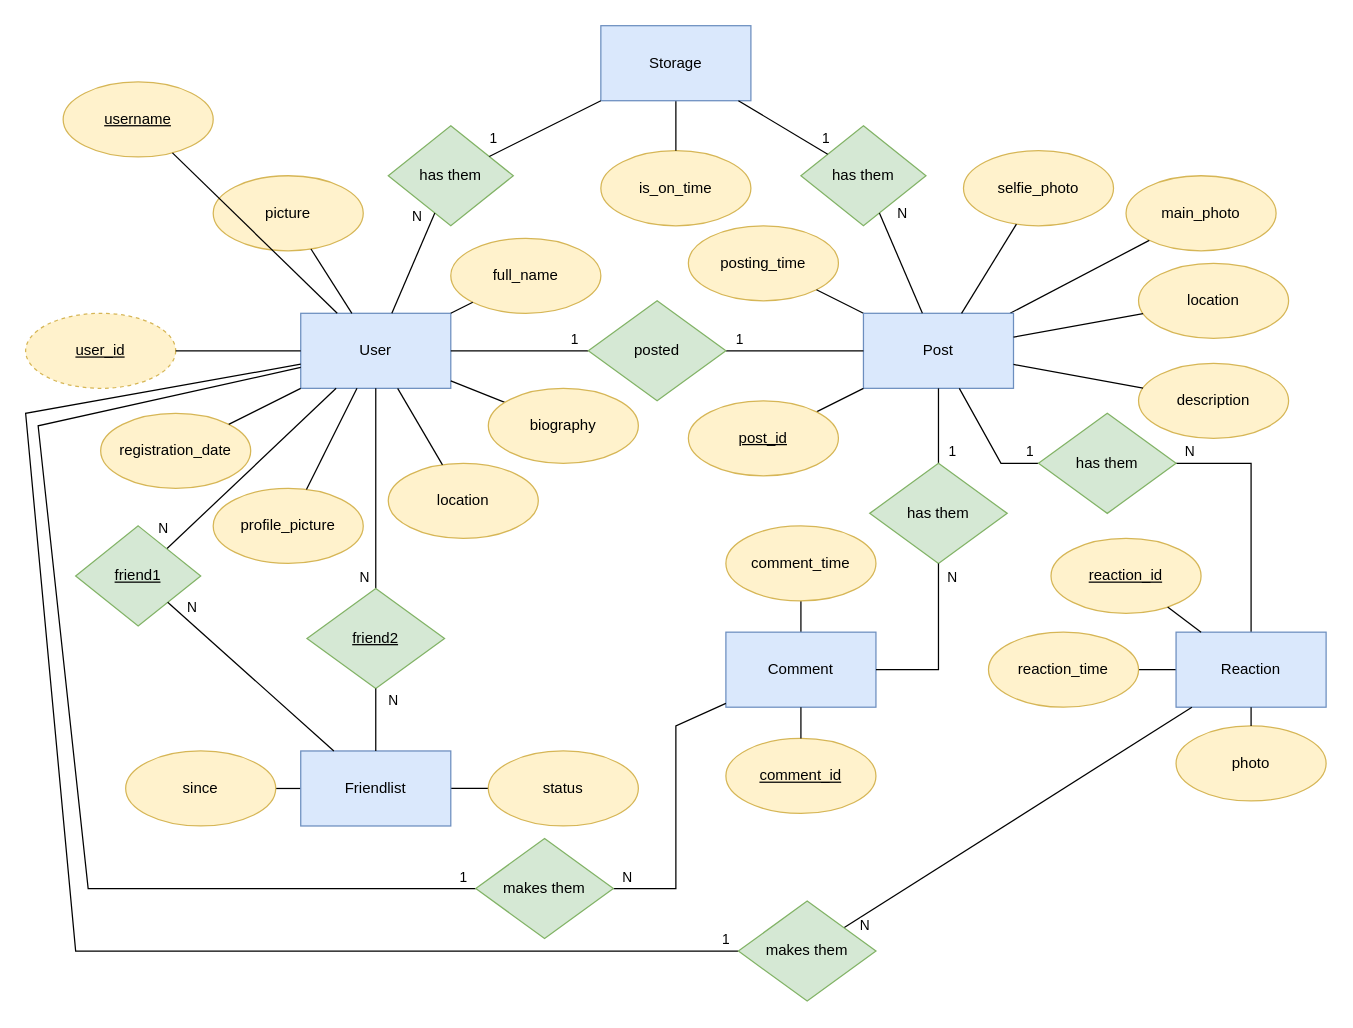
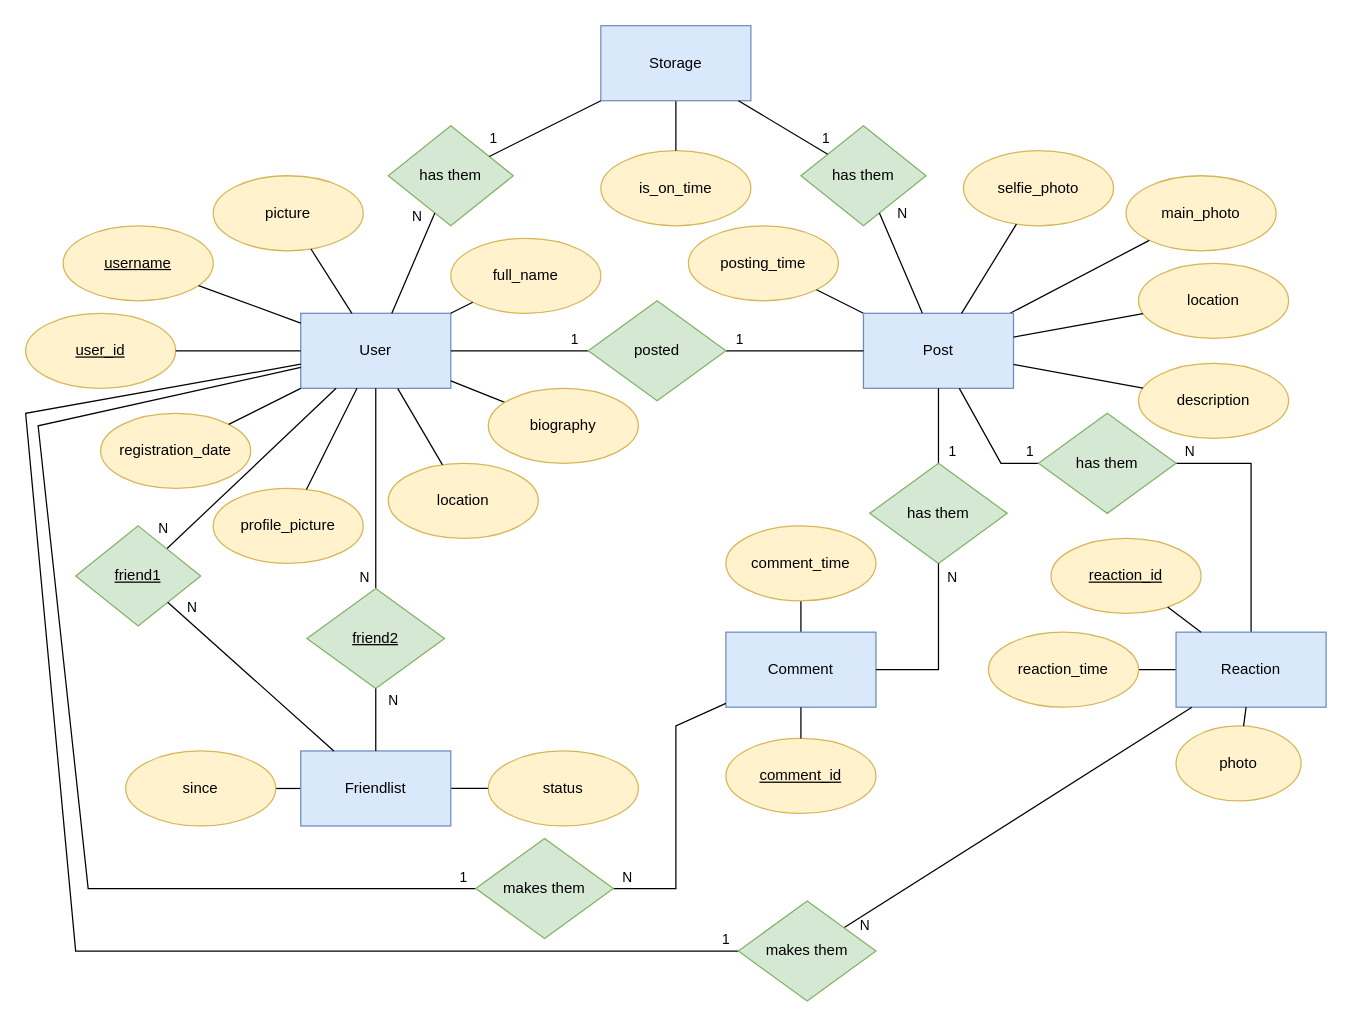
(138, 119) -> (138, 263)
(101, 351) -> (101, 351)
(840, 400) -> none
(763, 438) -> none
(1251, 763) -> (1238, 763)
